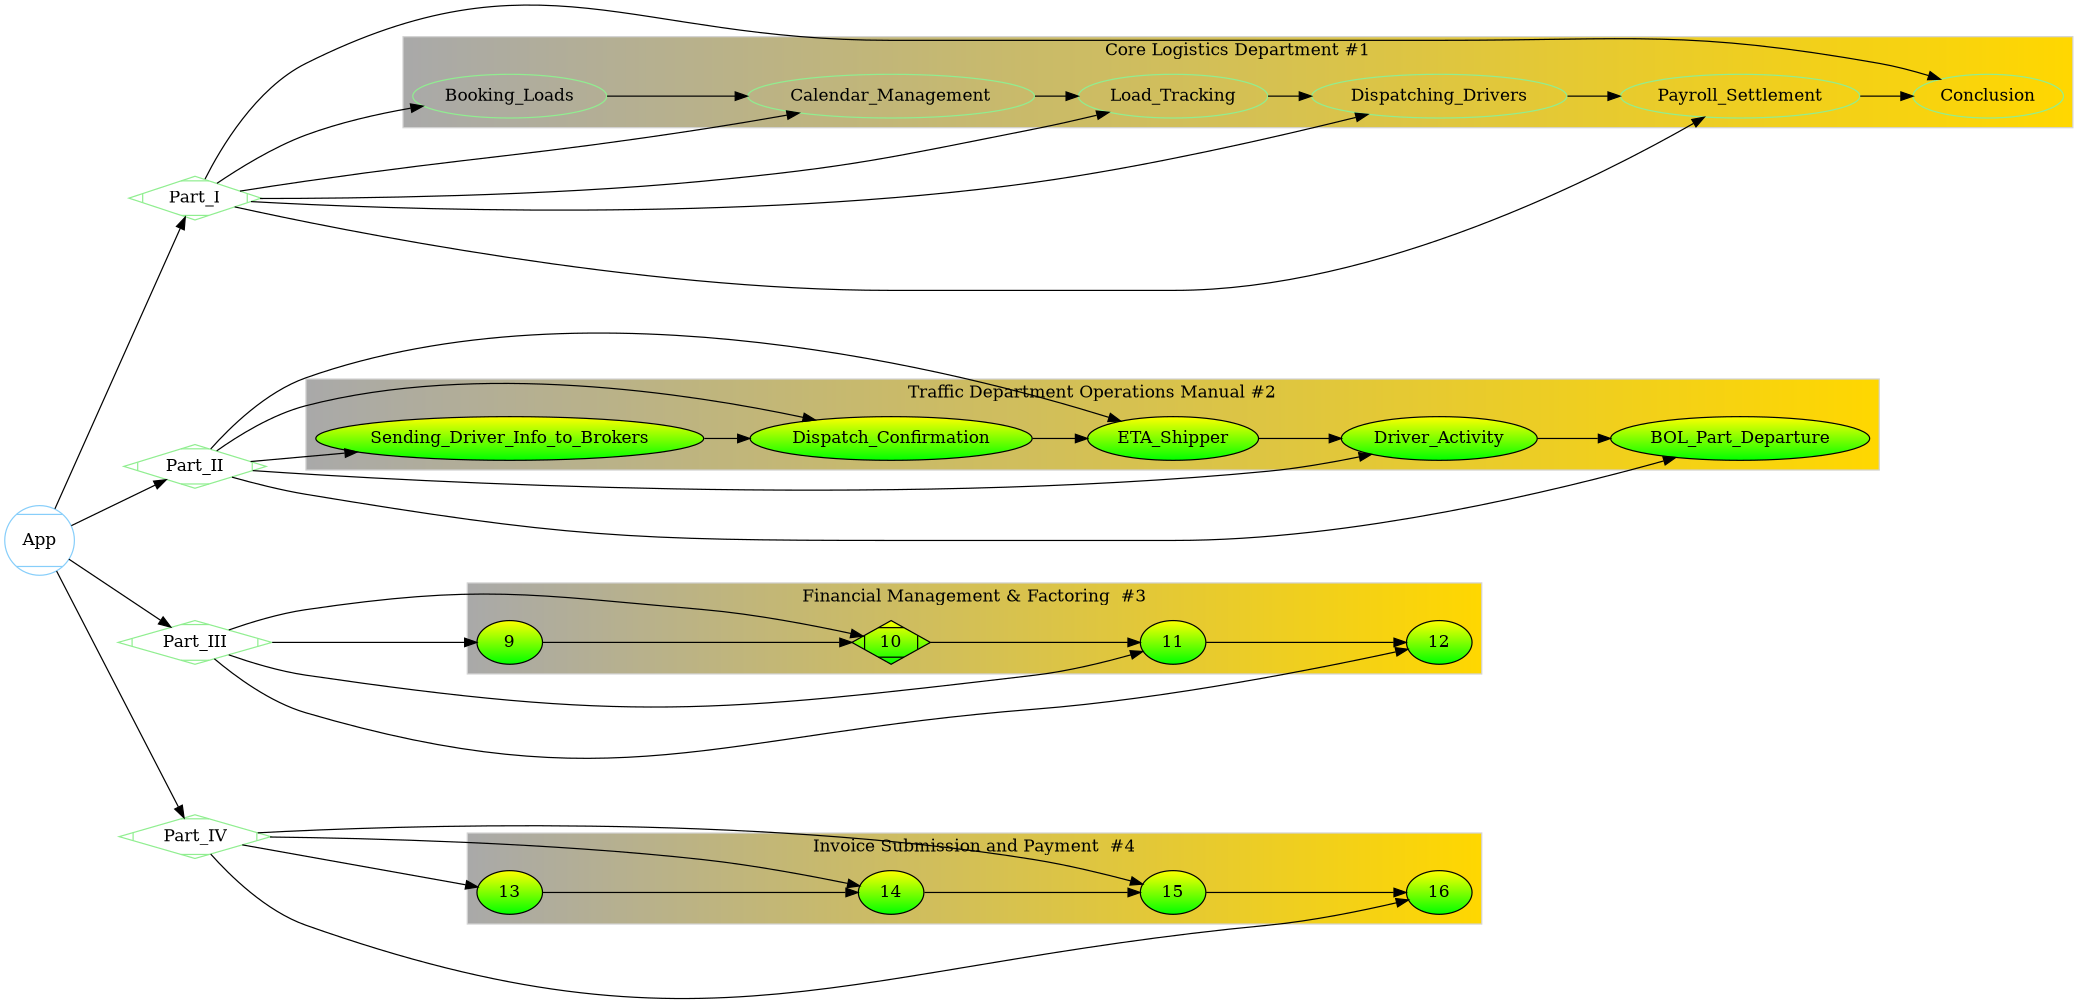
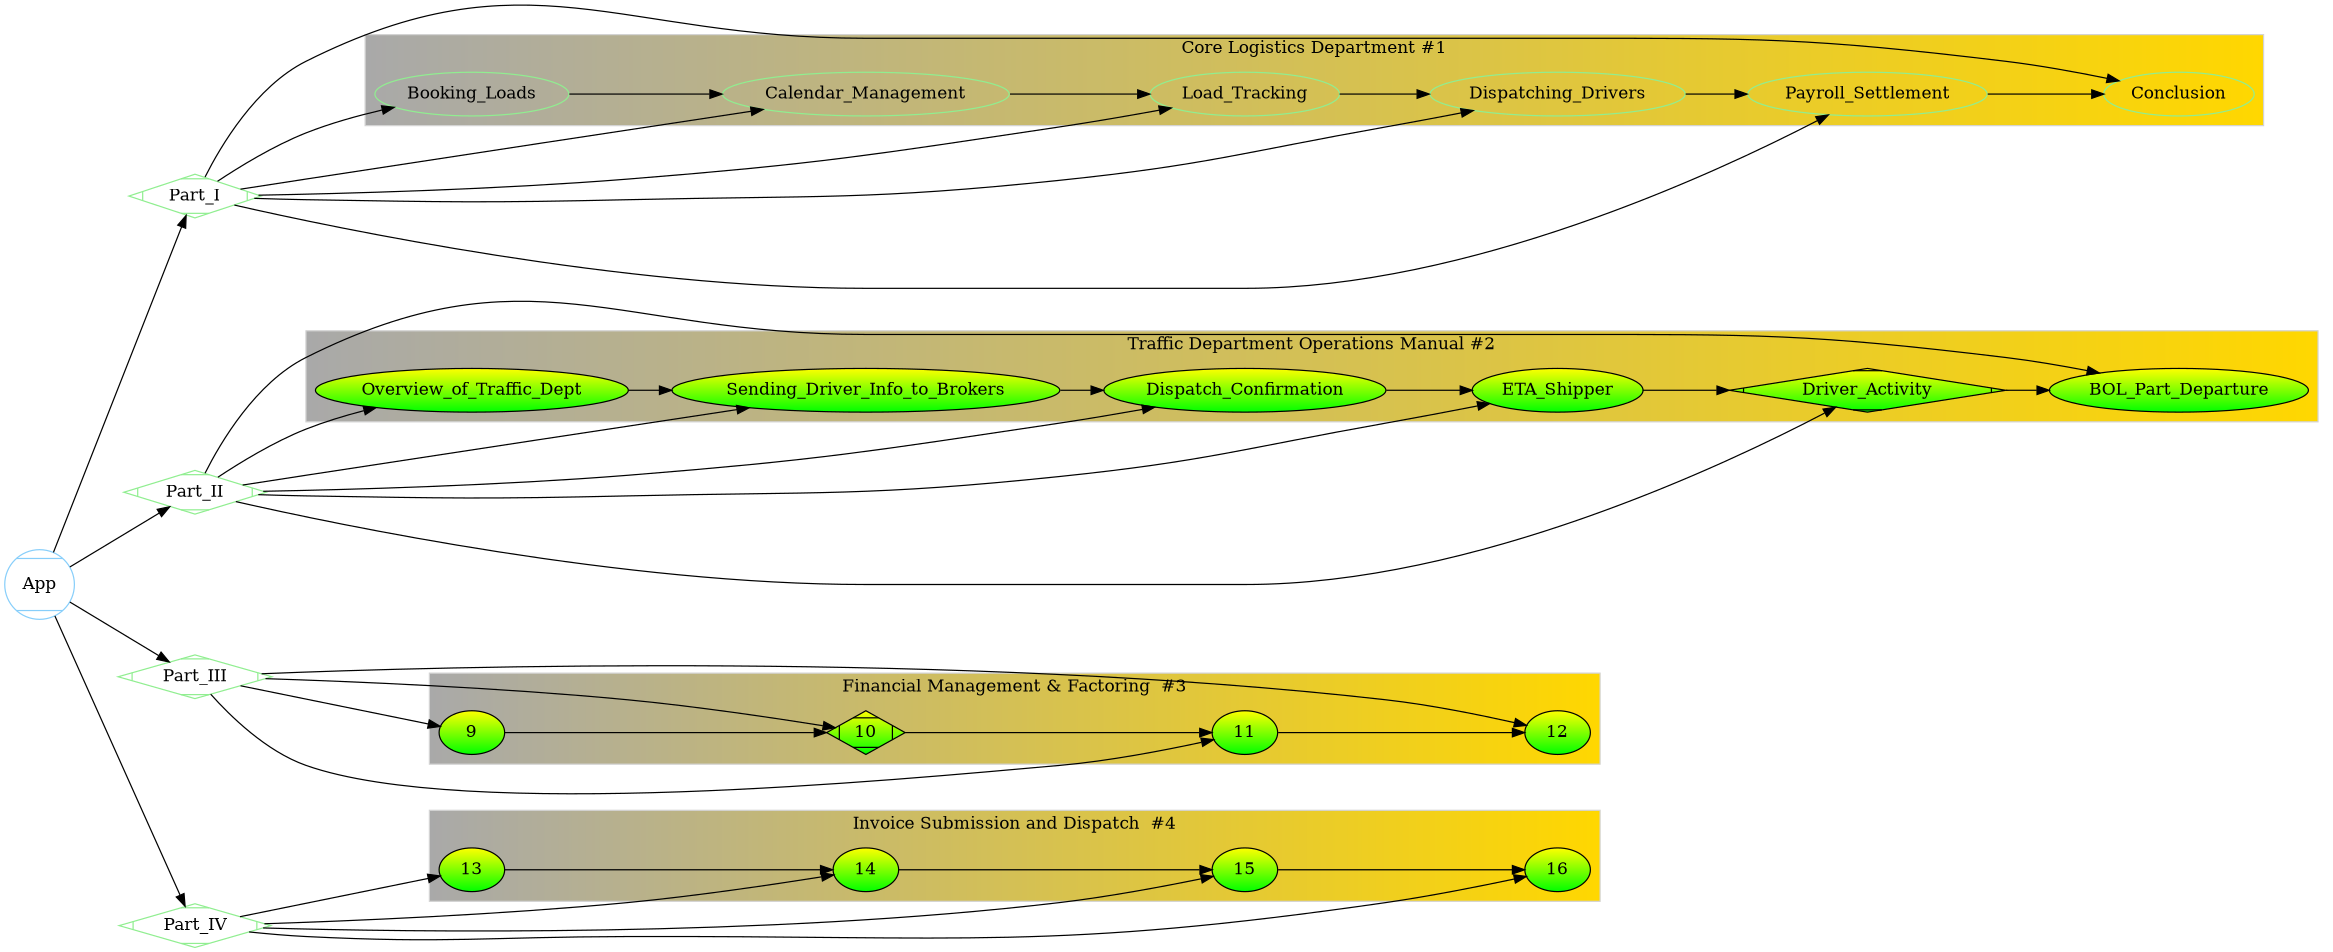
none -> (472, 390)
(1439, 438) -> (1867, 390)
(975, 847) -> (1015, 824)
